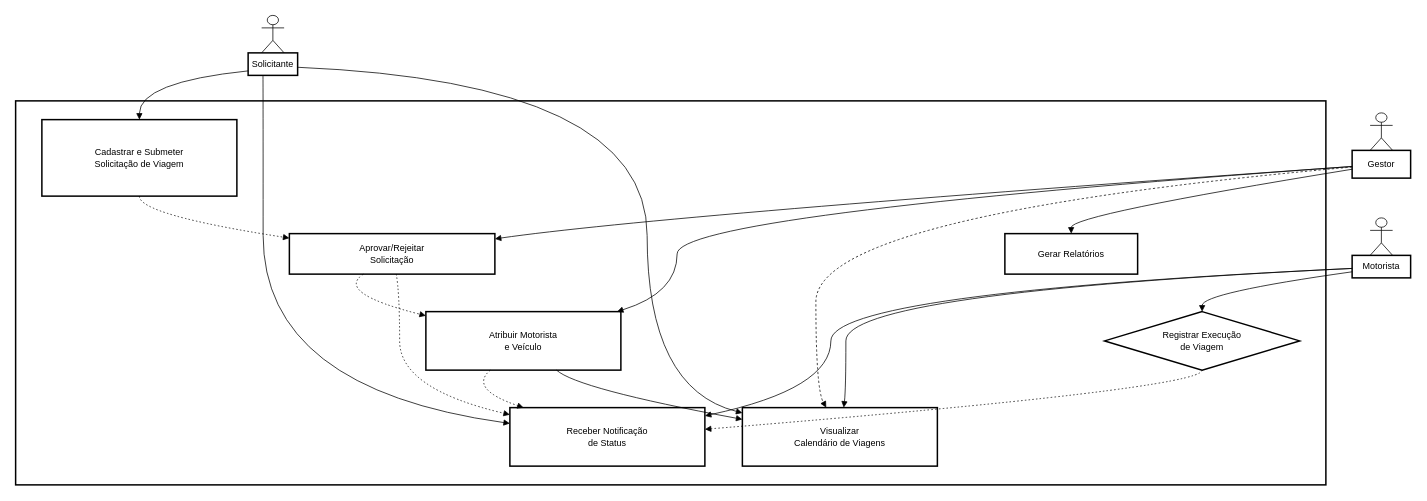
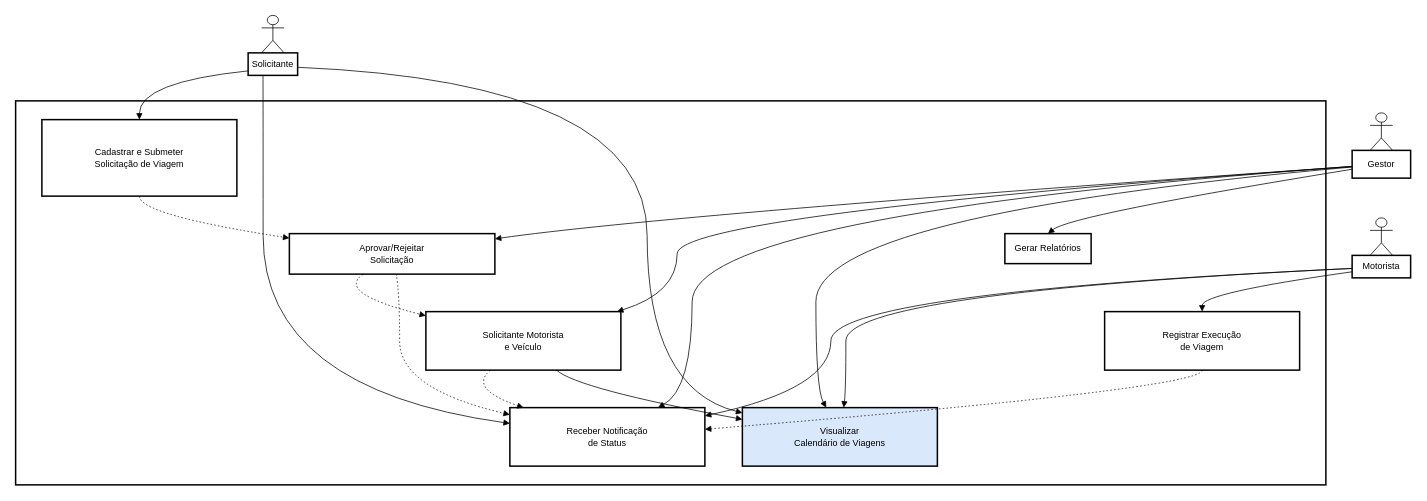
none -> (942, 209)
(1021, 209) -> (1021, 209)
(1071, 254) -> (1048, 249)
(523, 341) -> (523, 341)
(1202, 341) -> (1202, 341)
(840, 437) -> (840, 437)
